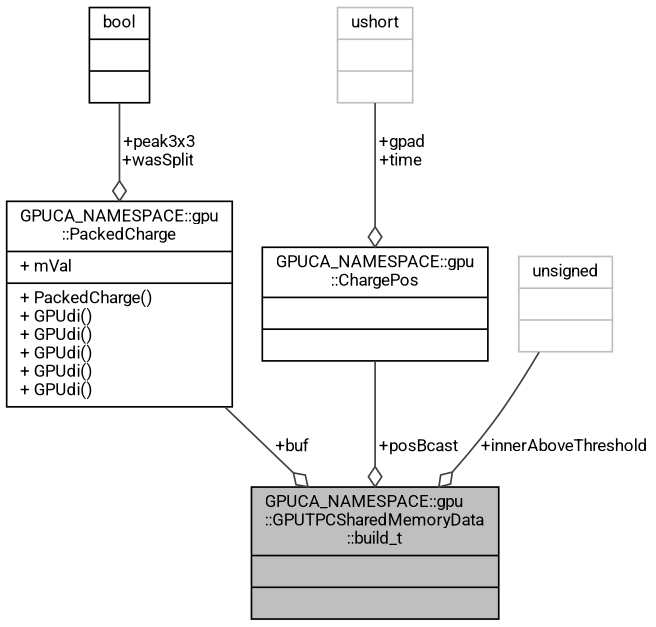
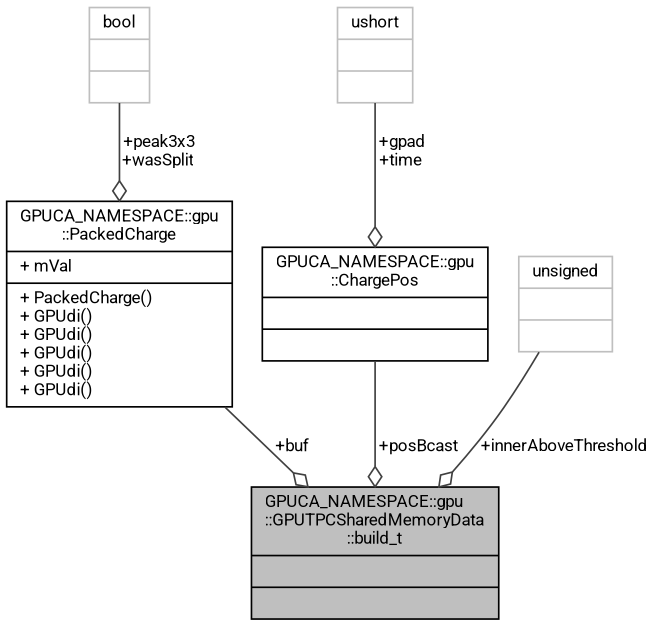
(119, 55) -> (119, 55)
